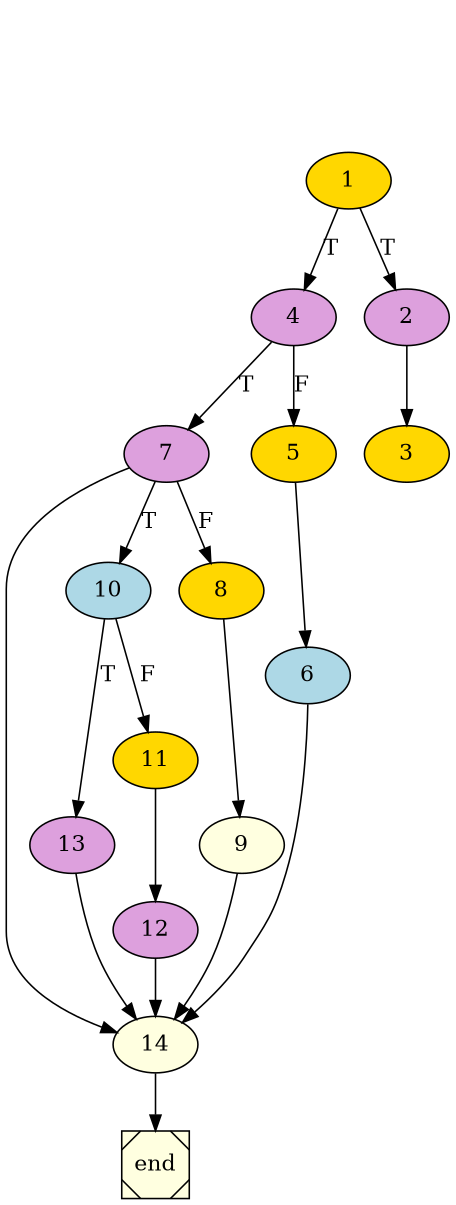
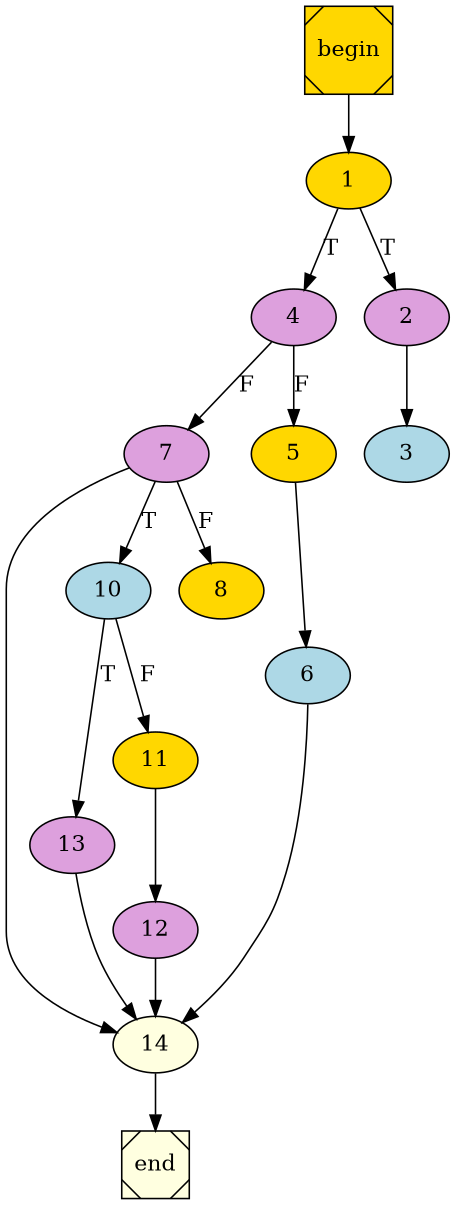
none -> (349, 50)
(247, 386) -> (247, 386)
(407, 454) -> (407, 454)
(242, 845) -> none
